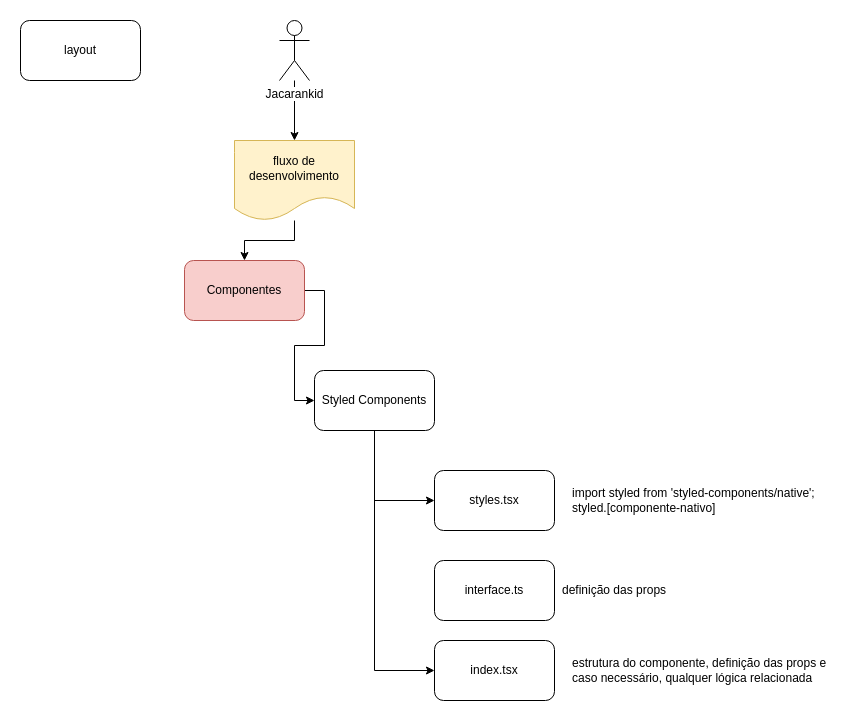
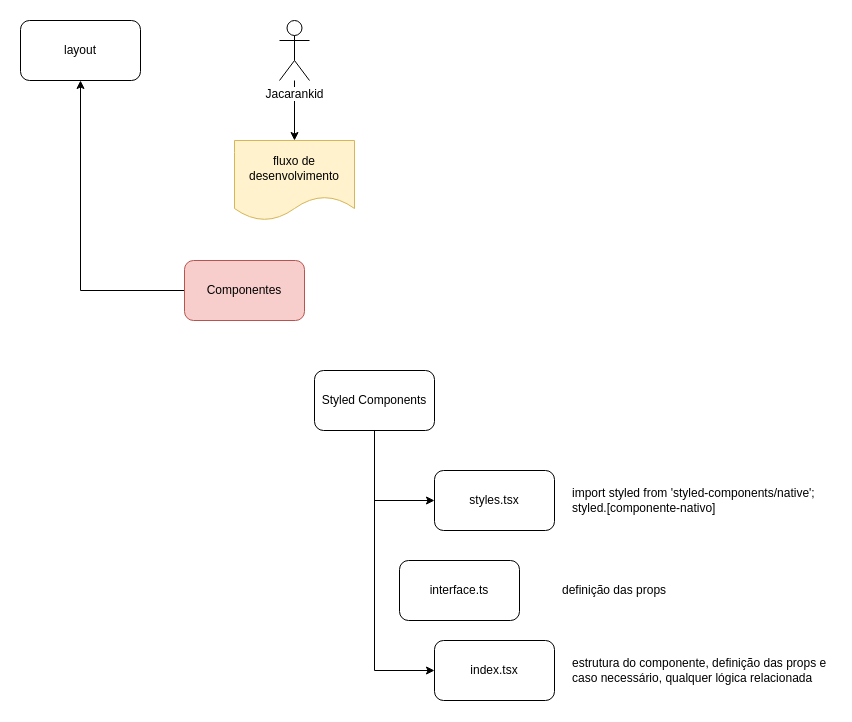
(274, 241) -> none
(314, 346) -> (81, 241)
(495, 591) -> (460, 591)
